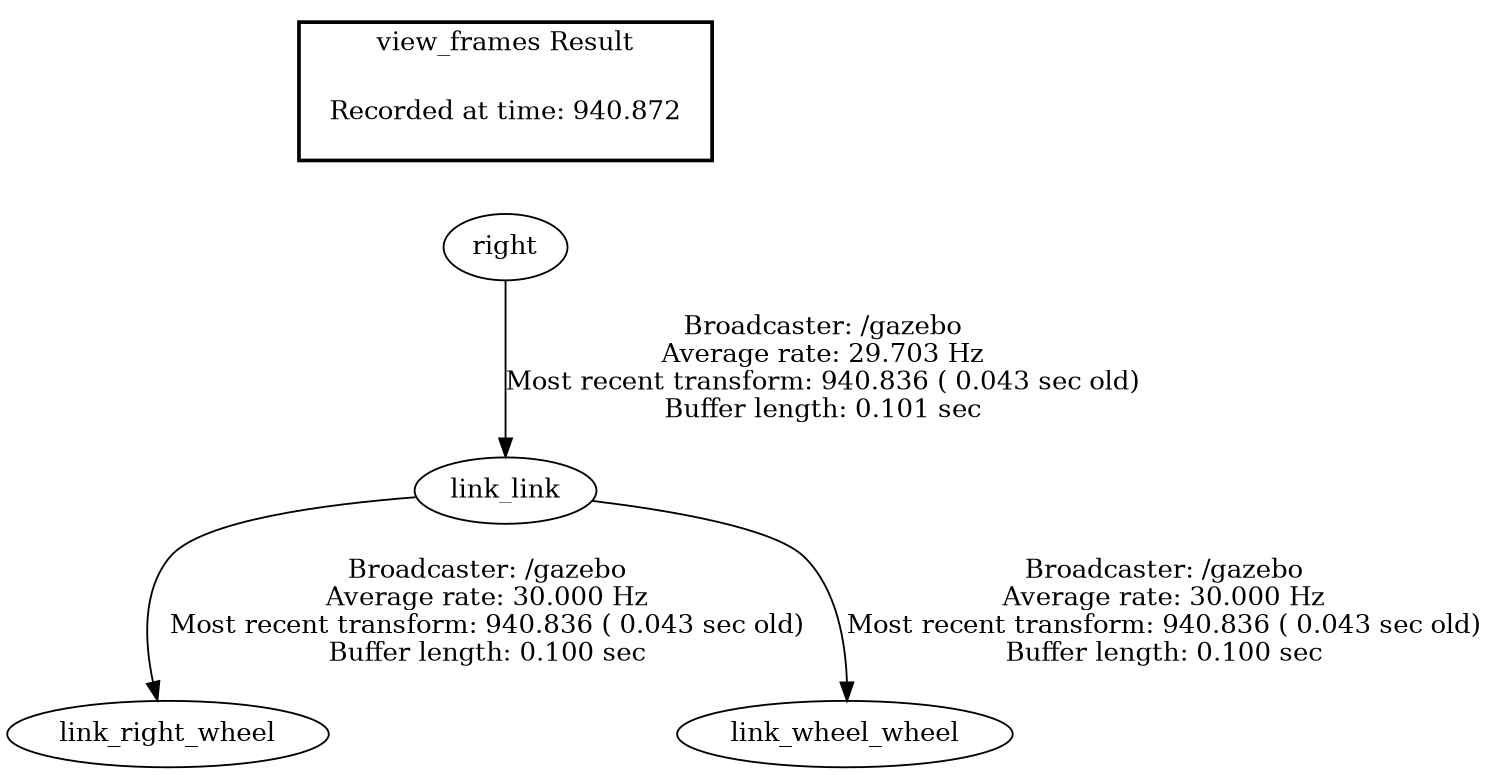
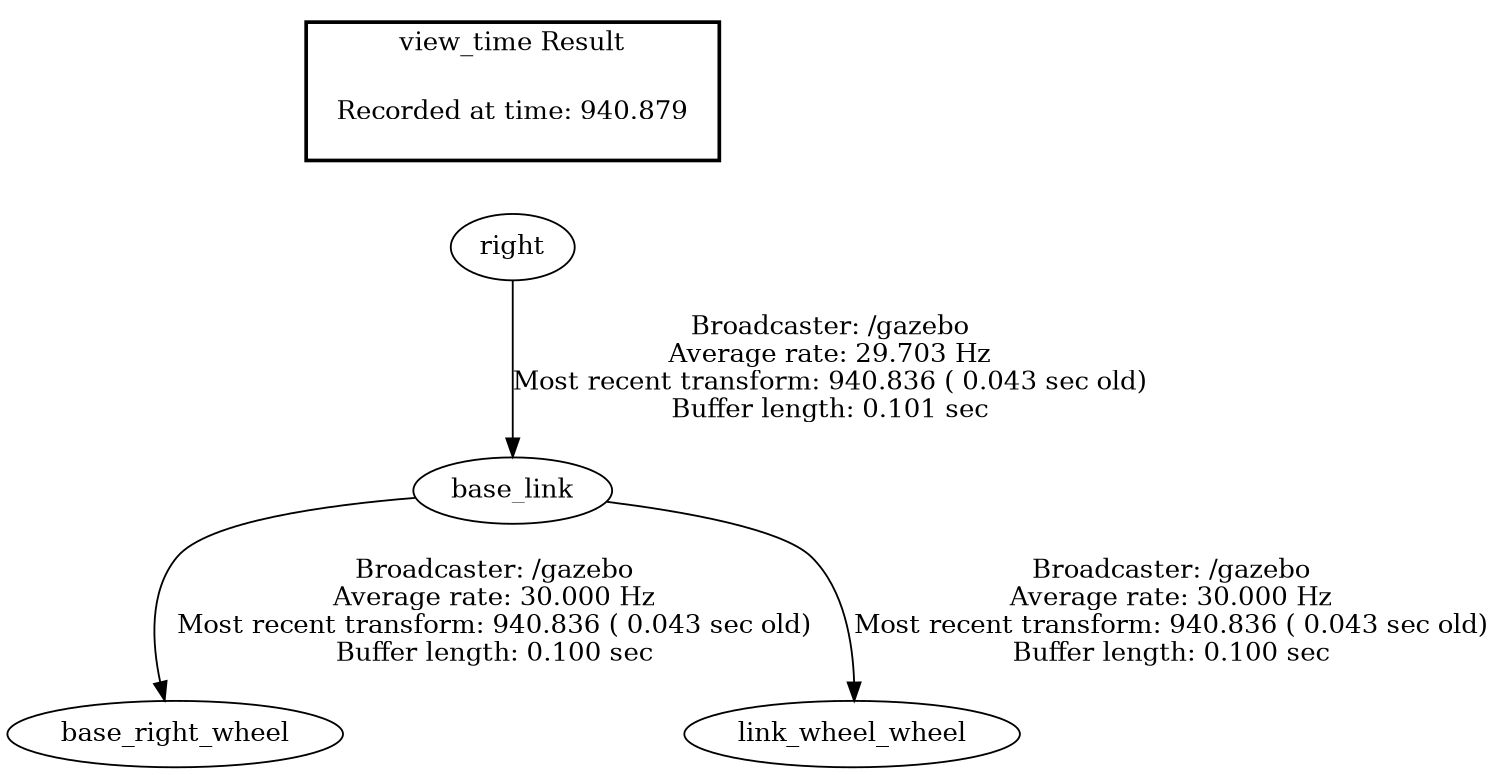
(506, 43) -> (513, 43)
(506, 113) -> (513, 113)
(506, 491) -> (513, 491)
(168, 734) -> (175, 734)
